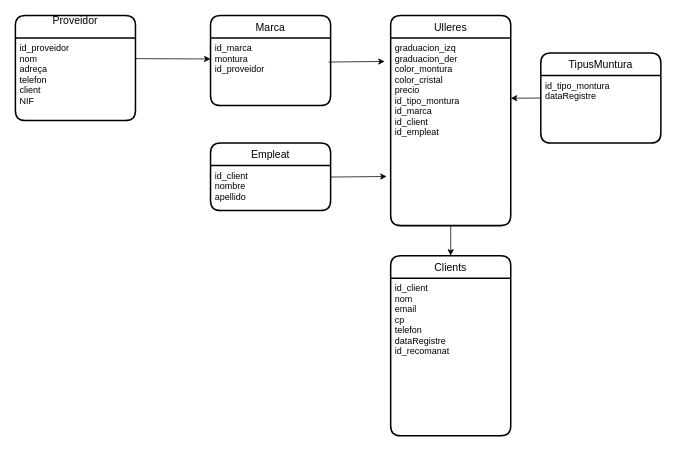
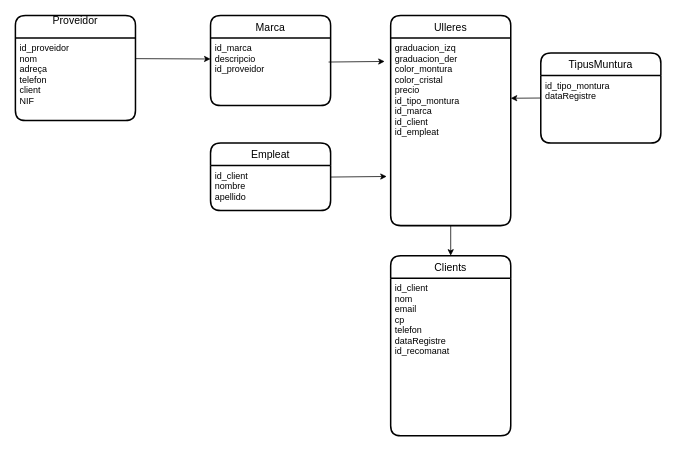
(233, 48) -> (233, 48)
